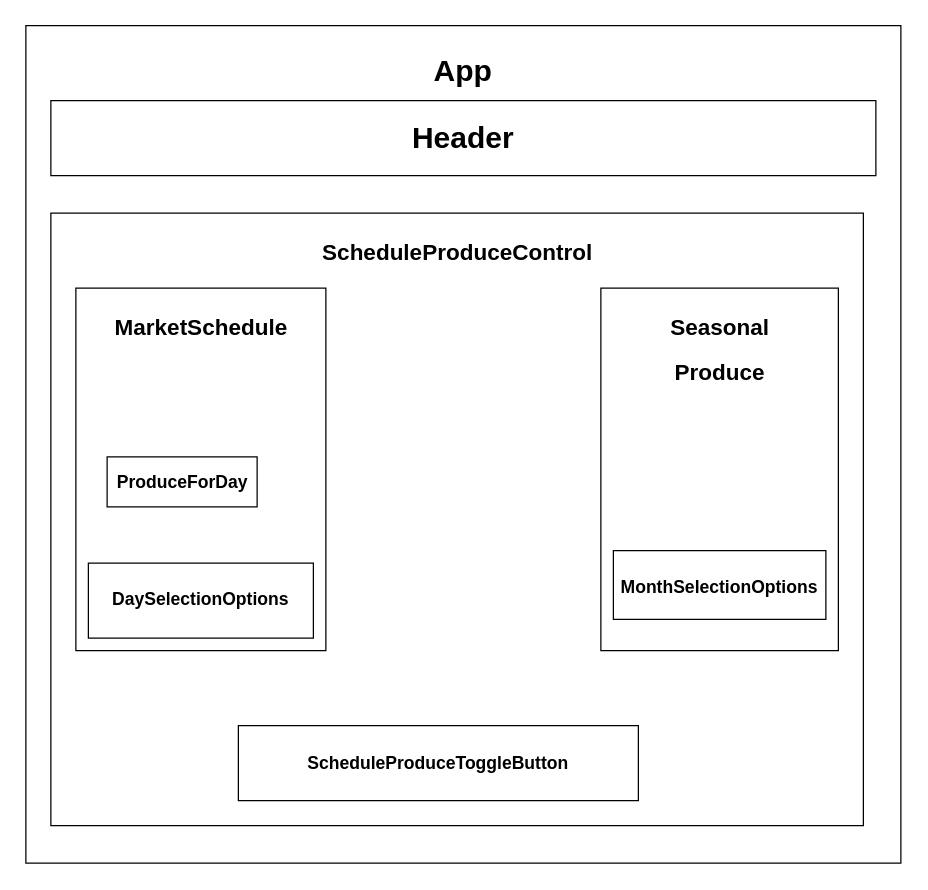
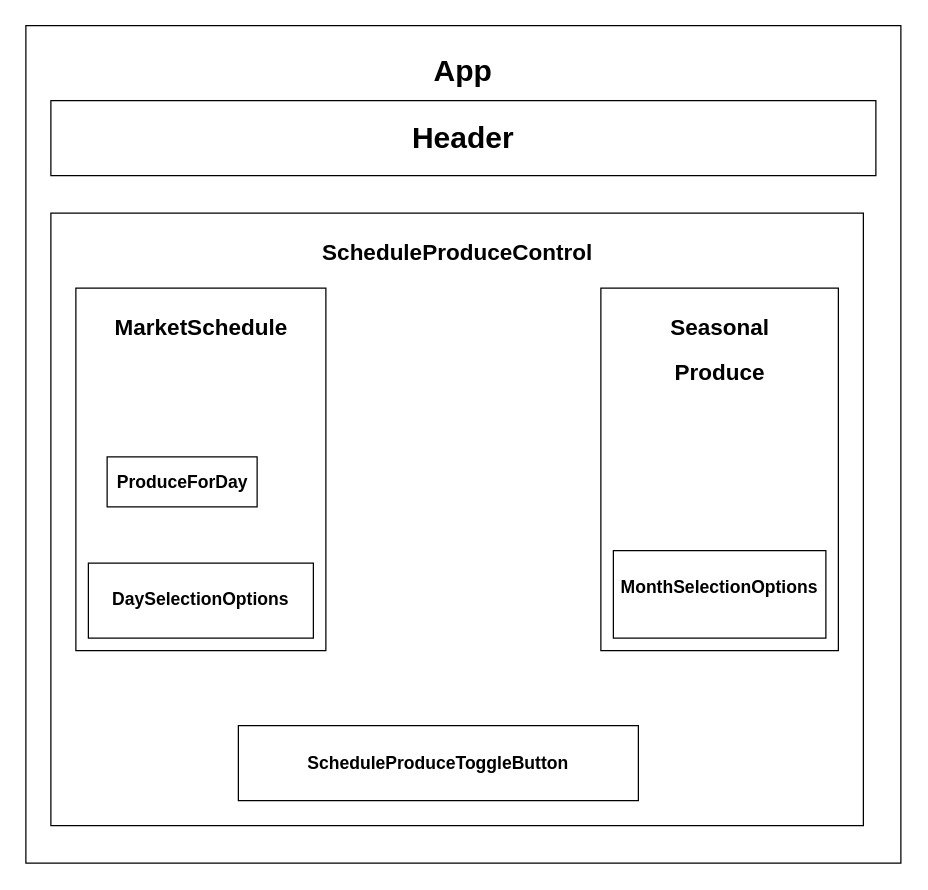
(719, 585) -> (719, 594)
